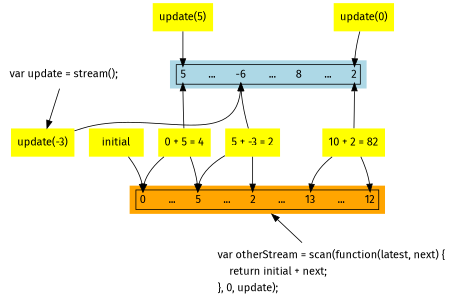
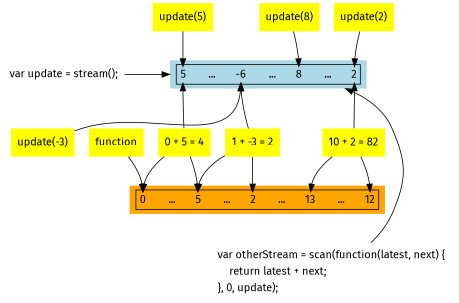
none -> (289, 17)
(364, 17) -> (364, 17)
(54, 105) -> (143, 74)
(116, 143) -> (116, 143)
(253, 143) -> (253, 143)
(290, 231) -> (403, 162)
(272, 271) -> (272, 271)
